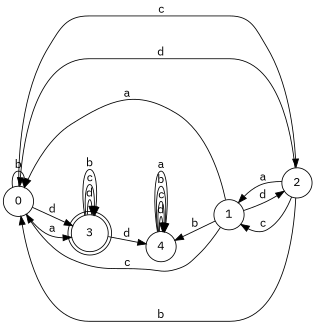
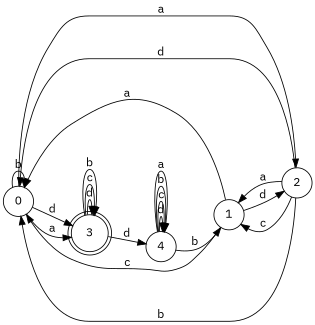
(161, 10) -> (161, 10)
(199, 229) -> (196, 249)
